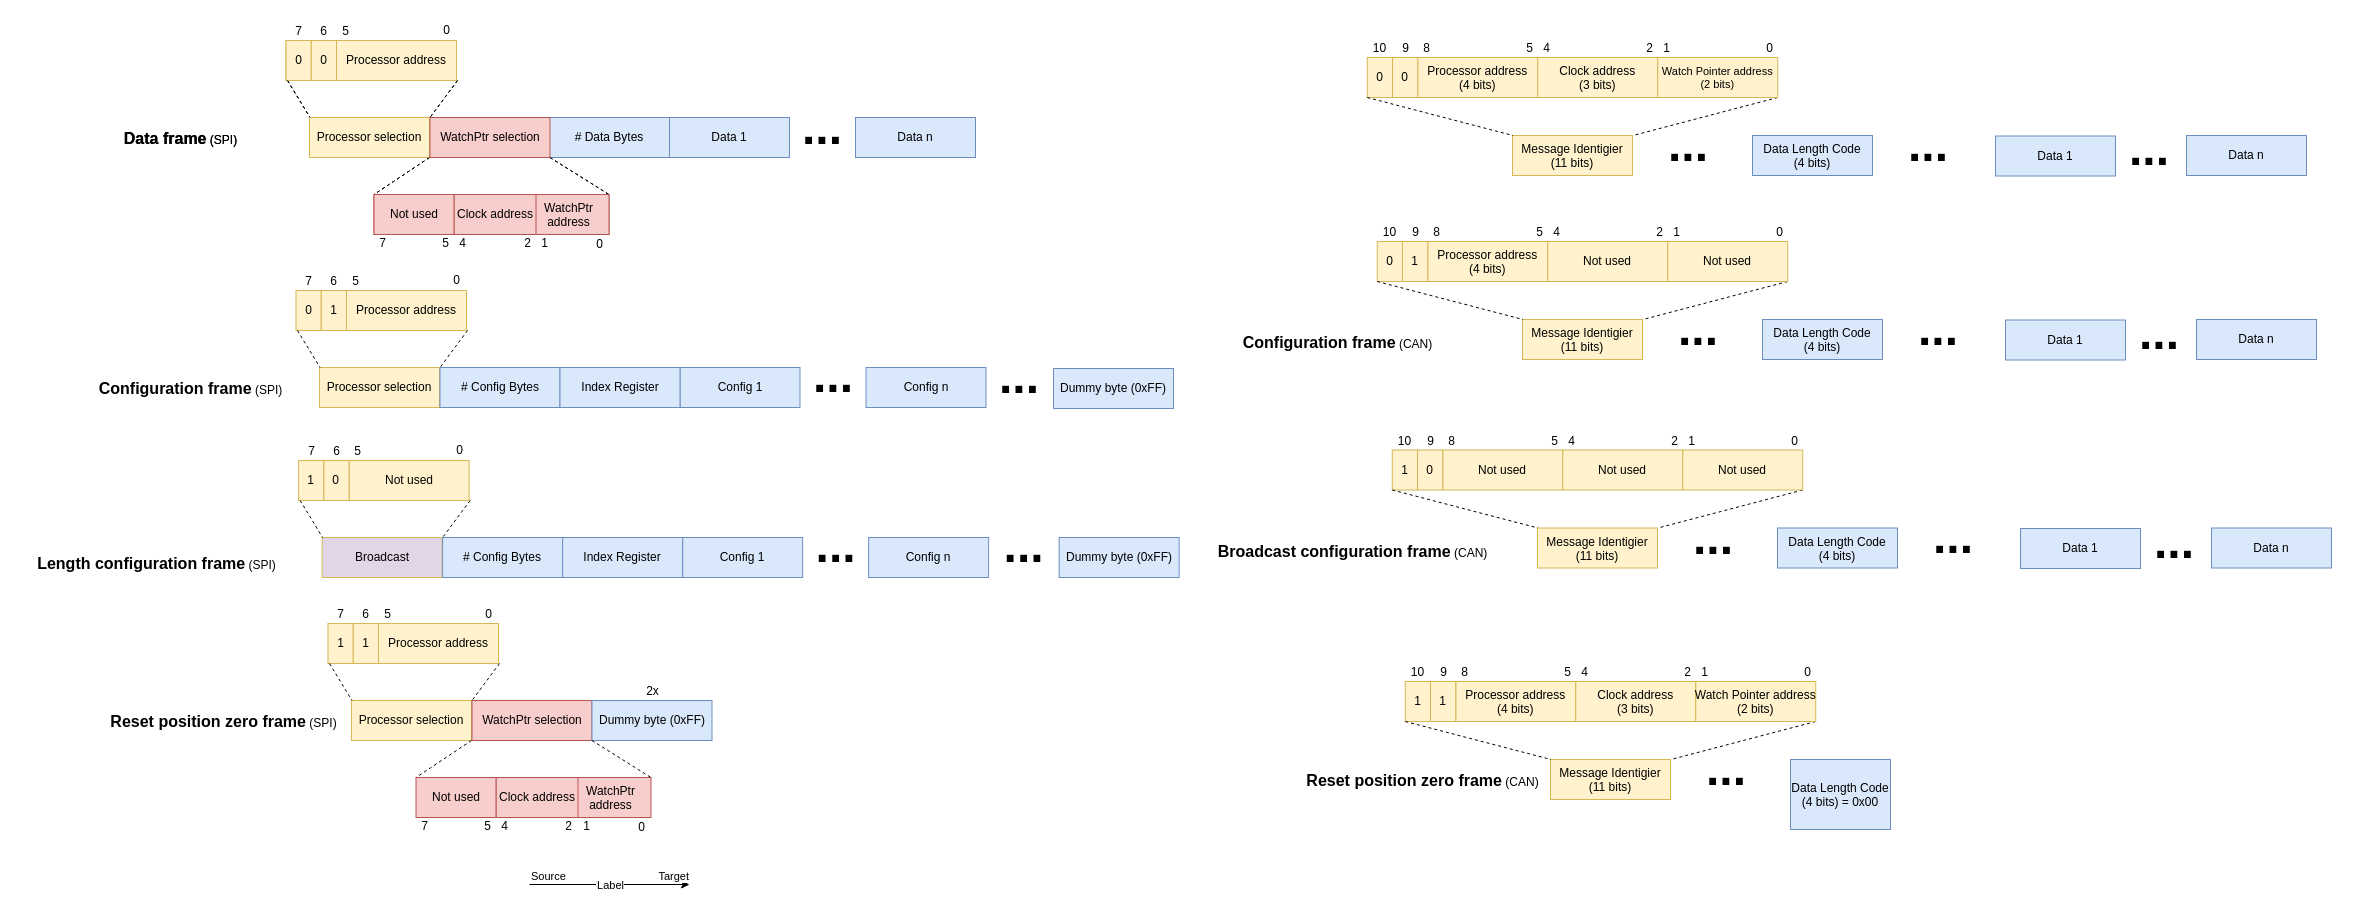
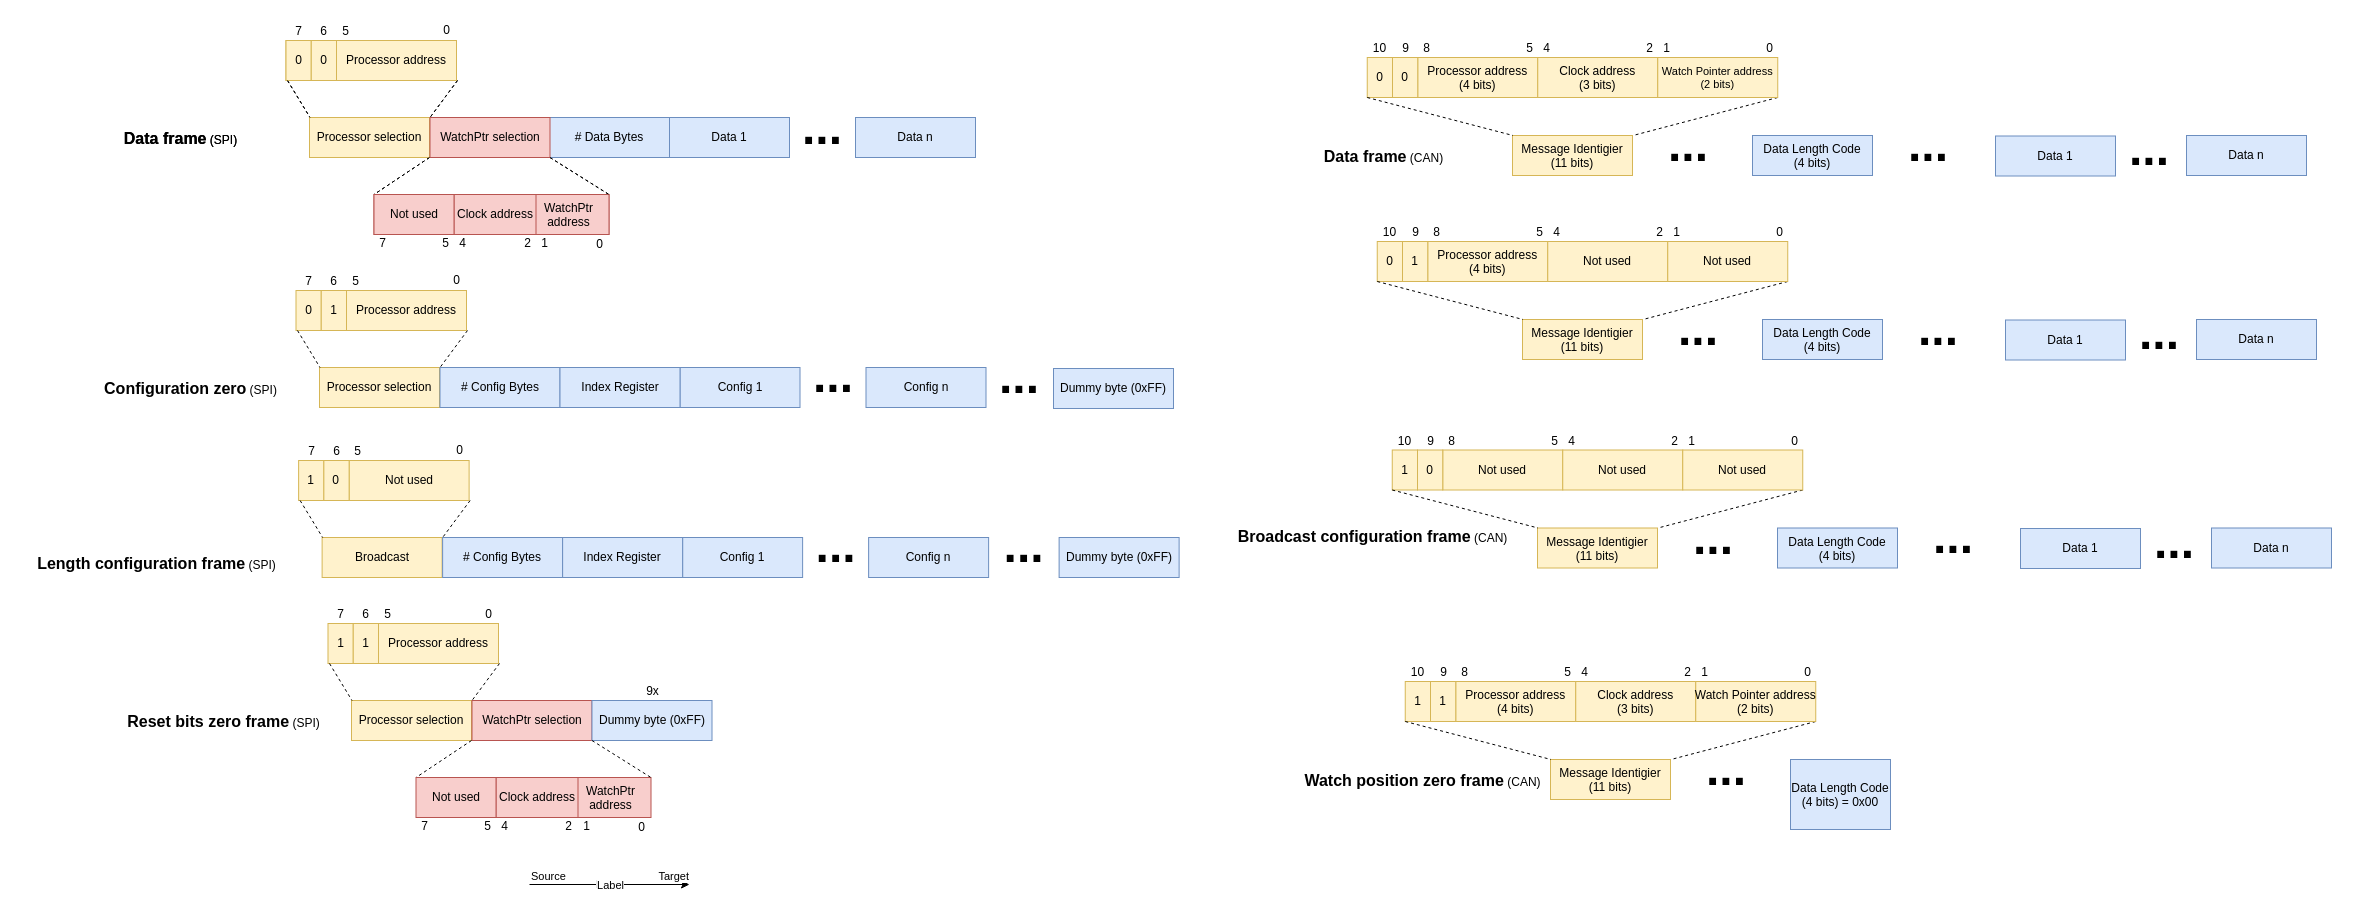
none -> (1384, 157)
(1338, 342) -> none
(191, 389) -> (191, 389)
(1353, 551) -> (1373, 536)
(382, 558) -> (382, 558)
(653, 692) -> (653, 692)
(224, 722) -> (224, 722)
(1423, 781) -> (1423, 781)
